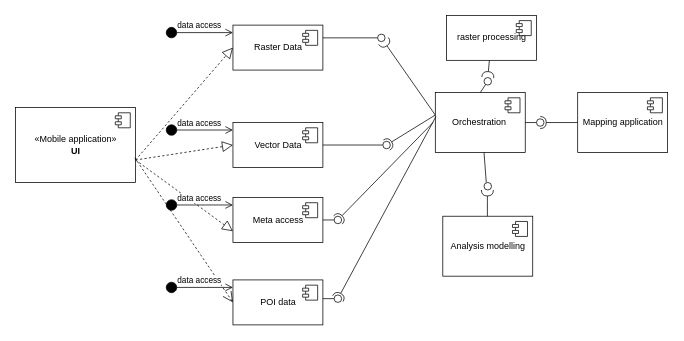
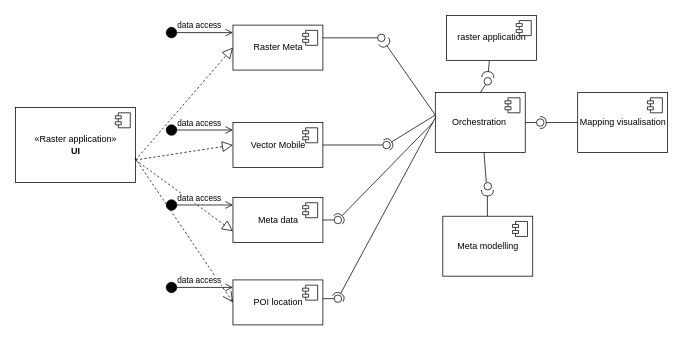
(492, 38) -> (492, 38)
(278, 48) -> (278, 48)
(623, 123) -> (623, 123)
(76, 145) -> (76, 145)
(278, 145) -> (278, 145)
(278, 220) -> (278, 220)
(488, 246) -> (488, 246)
(278, 303) -> (278, 303)
